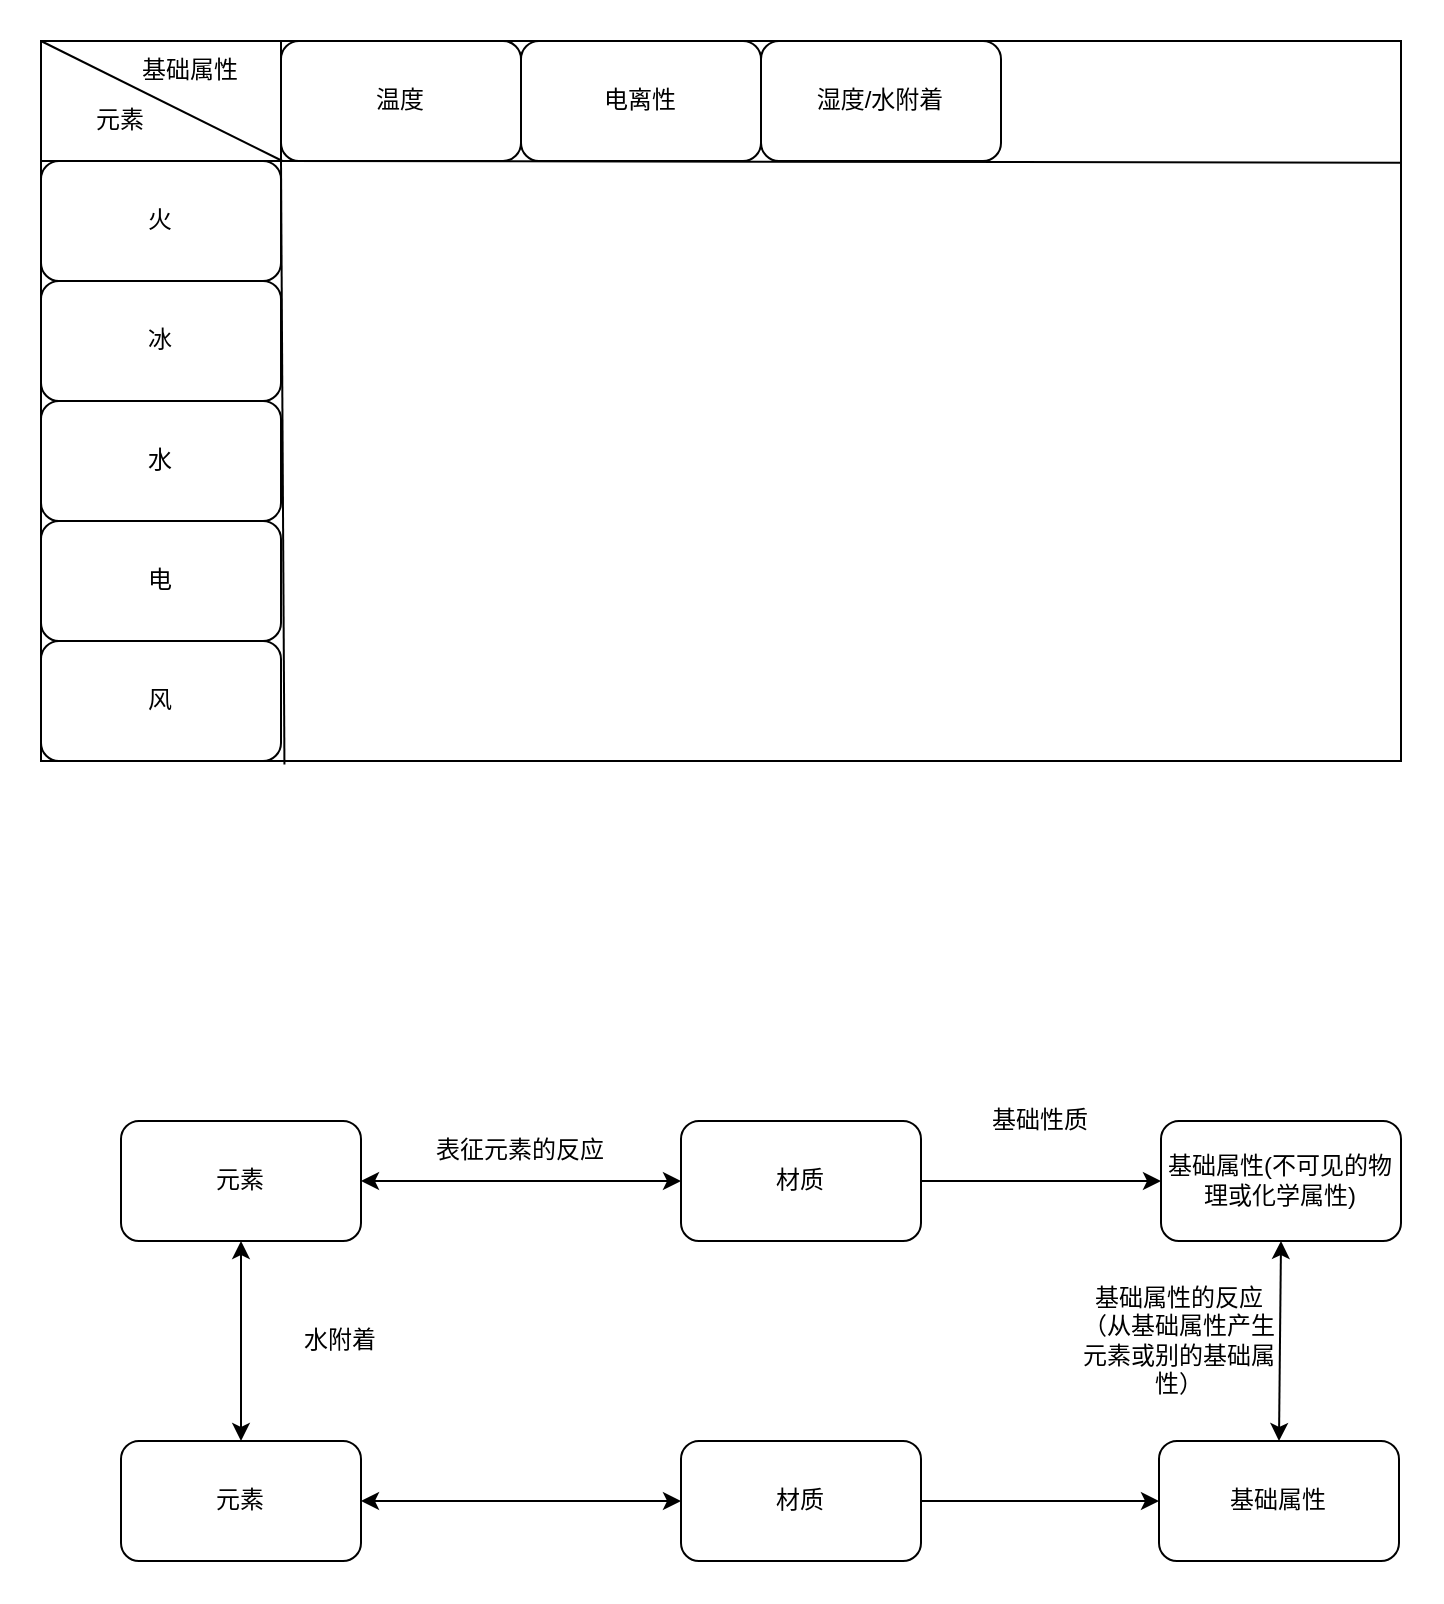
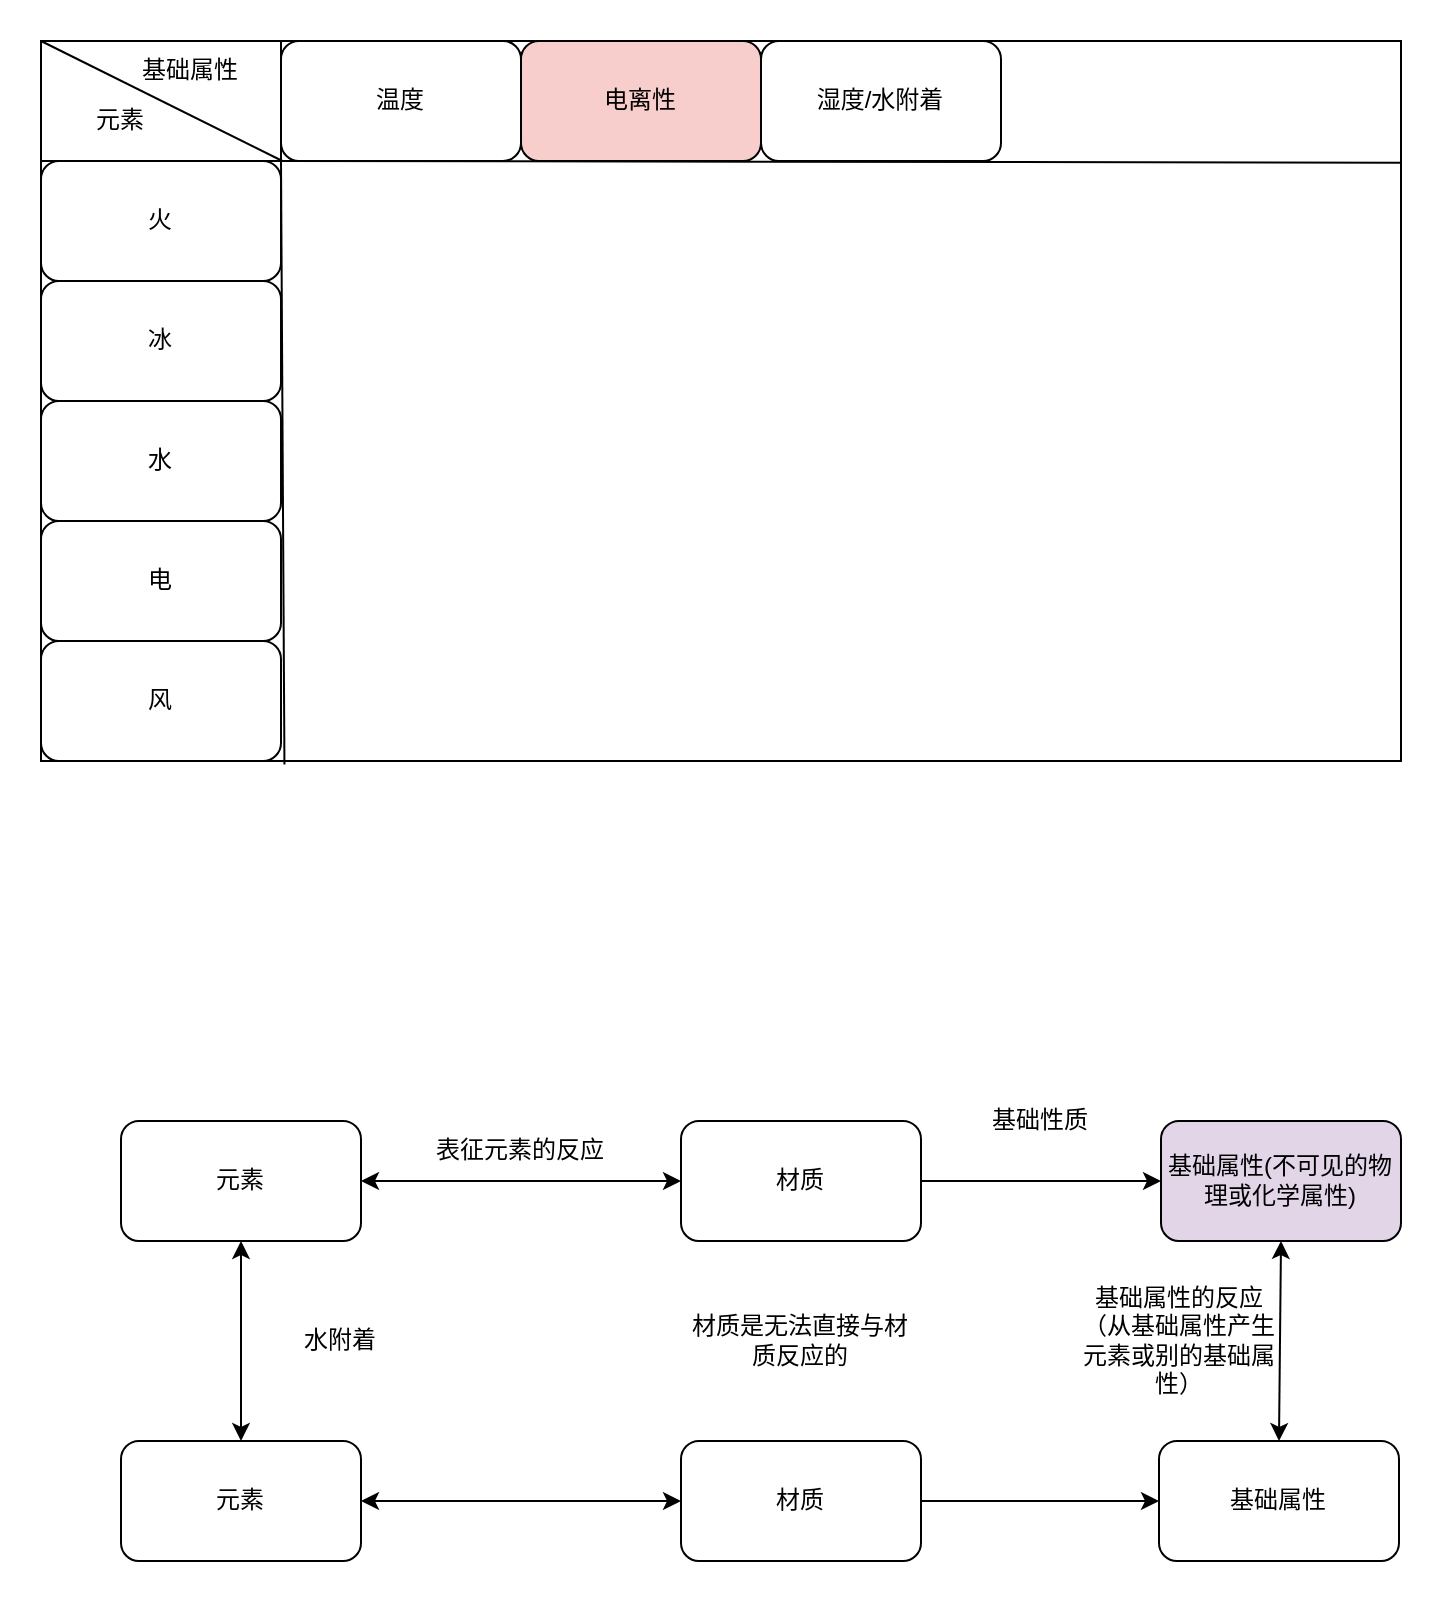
(641, 101) -> (641, 101)
(1281, 1181) -> (1281, 1181)
none -> (801, 1341)
